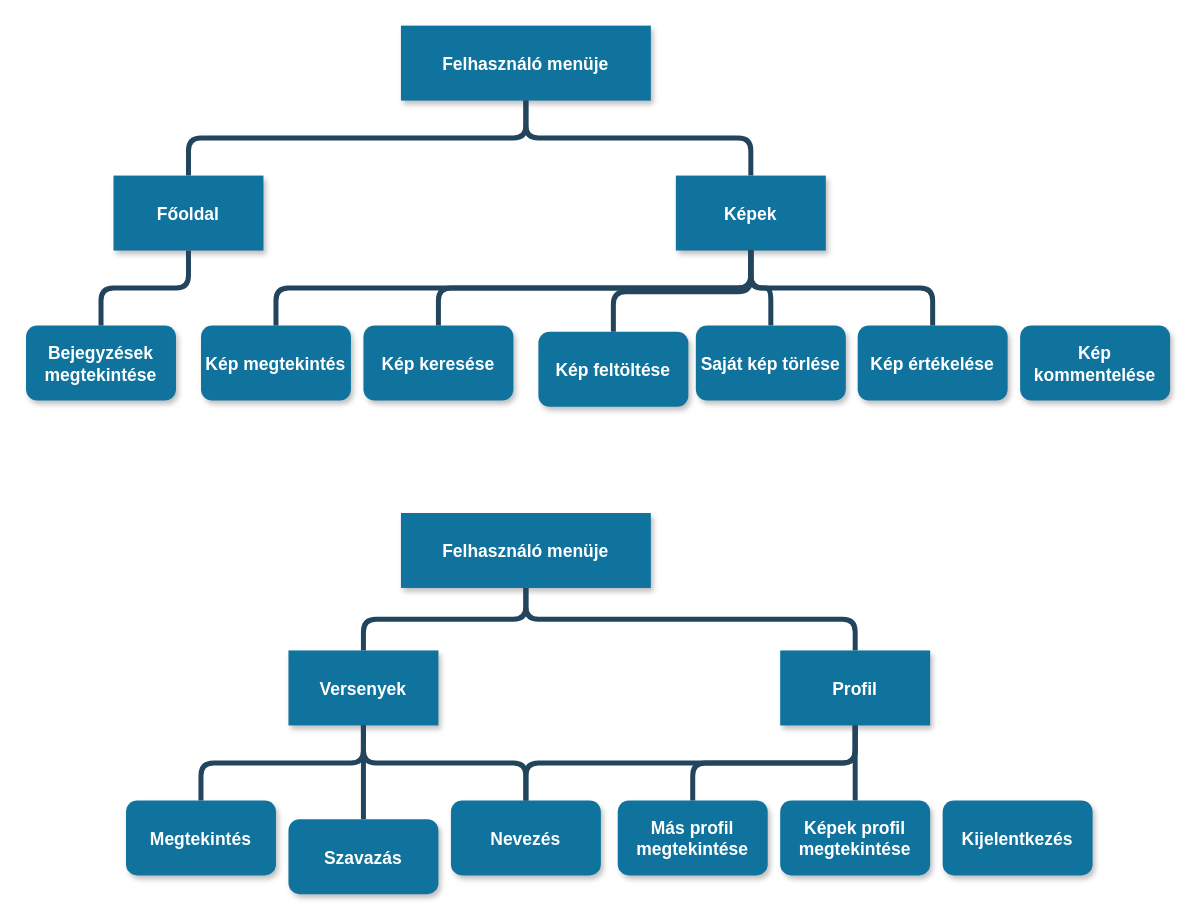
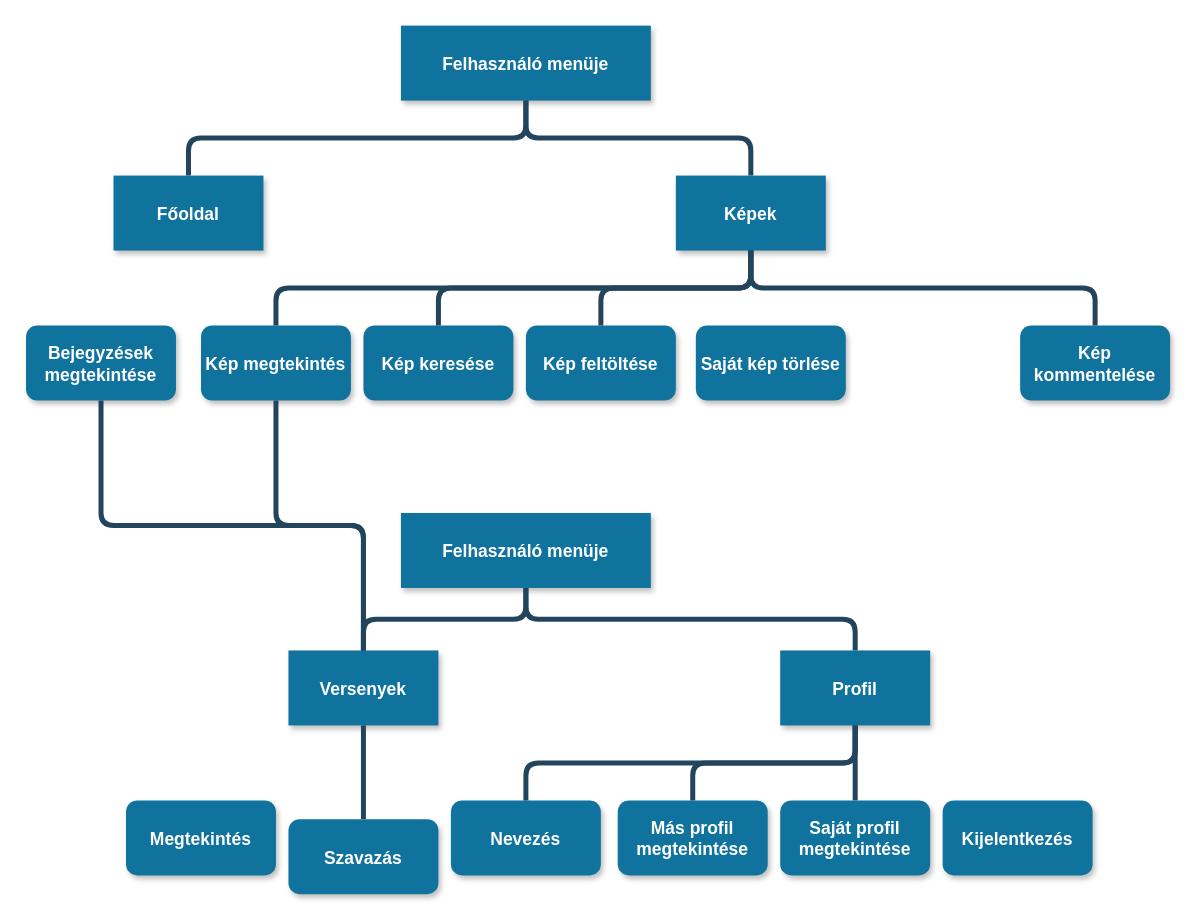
(144, 288) -> none
(771, 310) -> (1024, 288)
(933, 310) -> none
(933, 363) -> none
(613, 369) -> (601, 363)
(266, 763) -> (134, 526)
(445, 763) -> (276, 461)
(854, 829) -> (854, 829)
